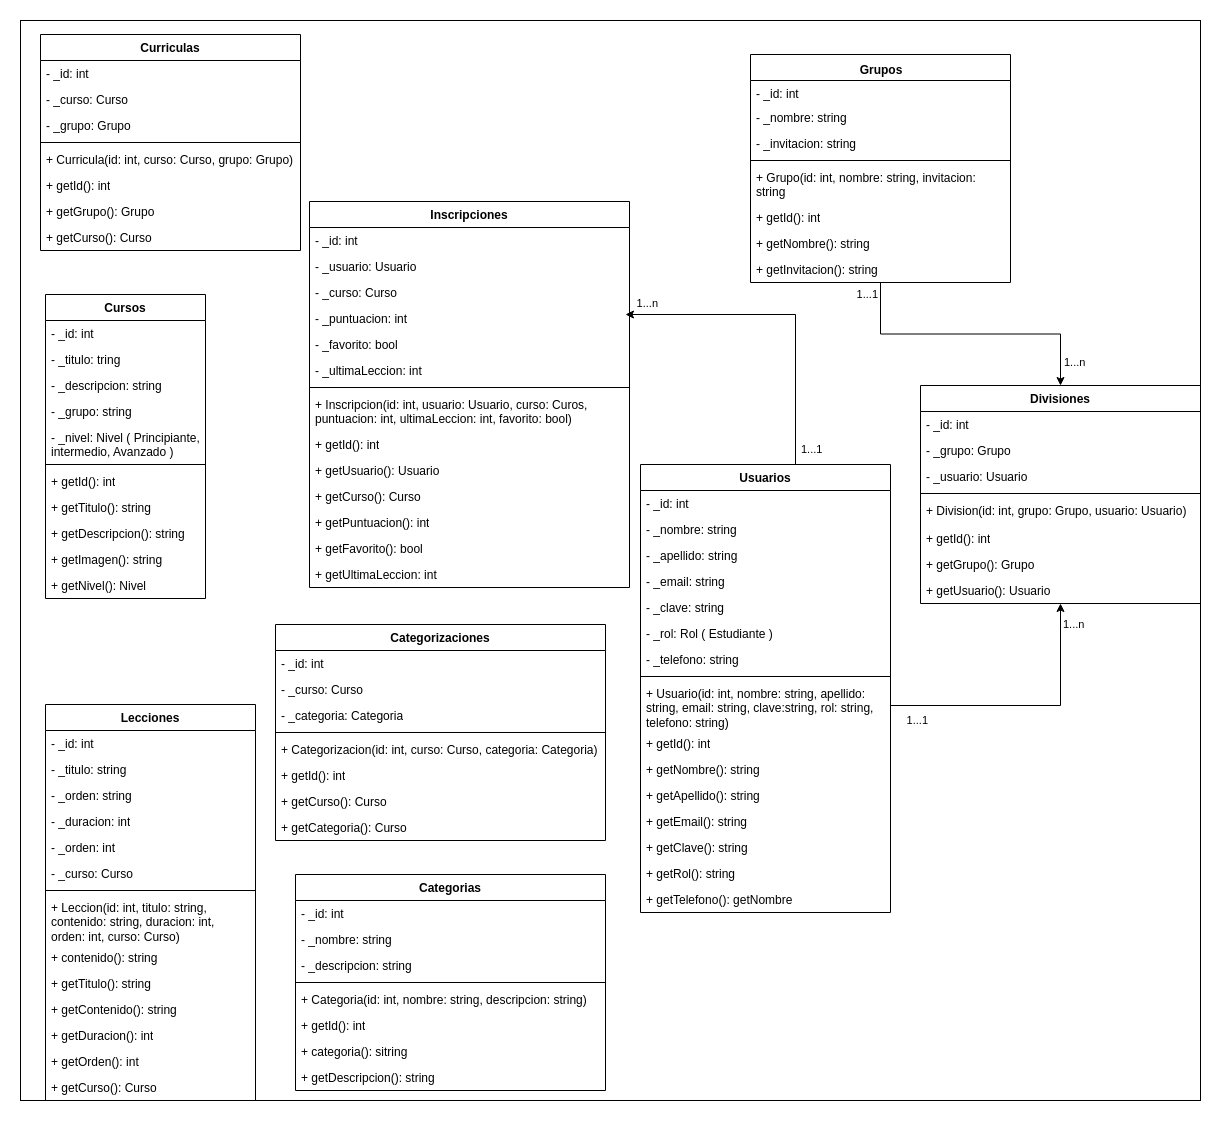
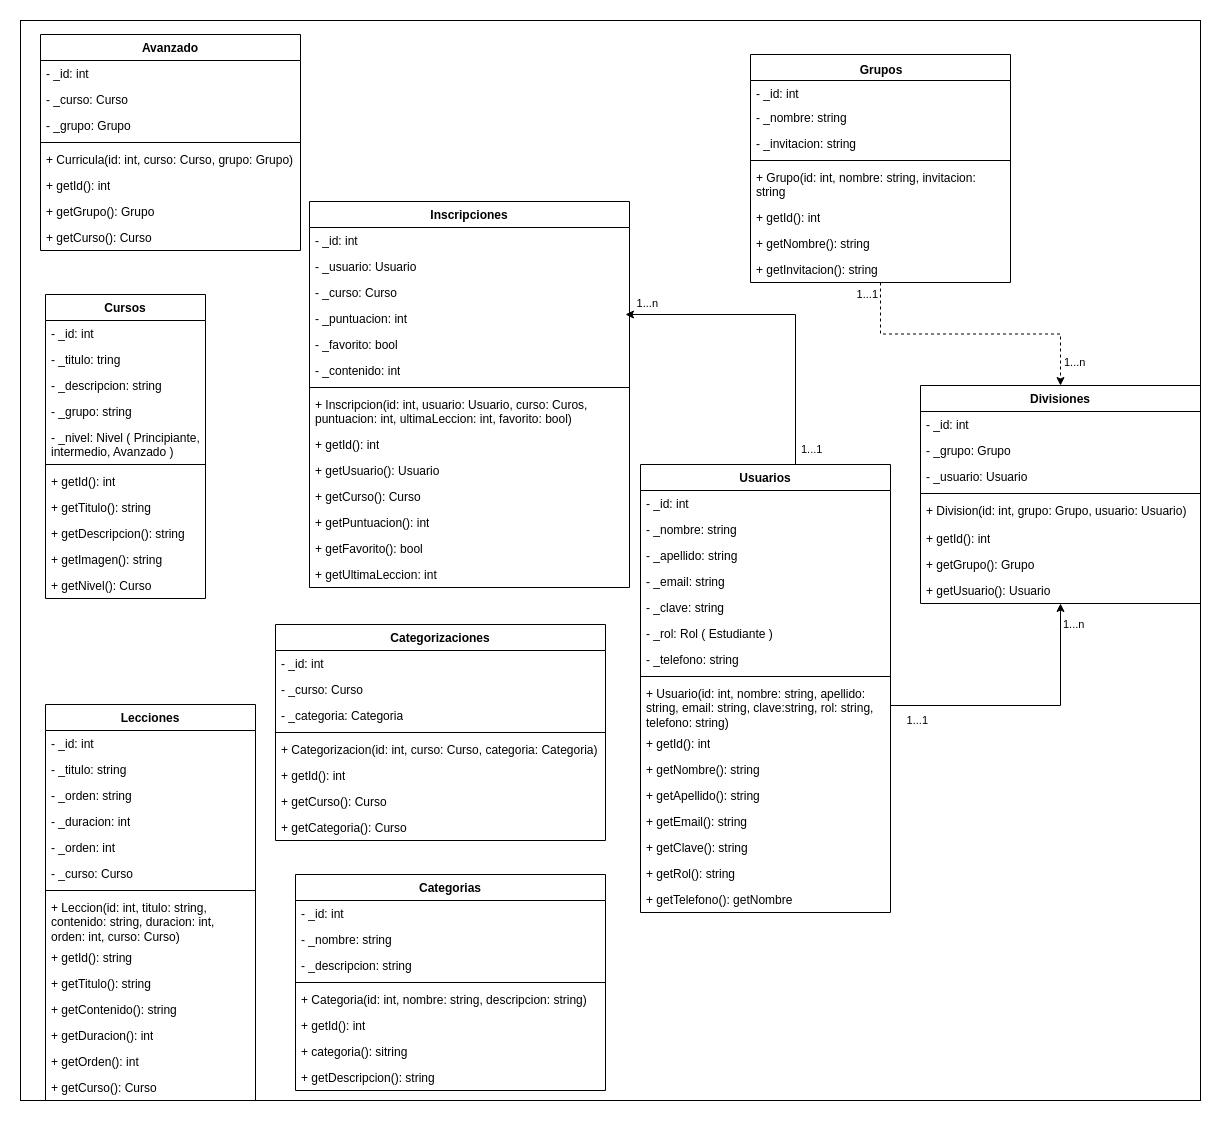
(171, 49) -> (171, 49)
(968, 334) -> (968, 334)
(375, 372) -> (365, 372)
(104, 587) -> (108, 587)
(114, 959) -> (102, 959)
